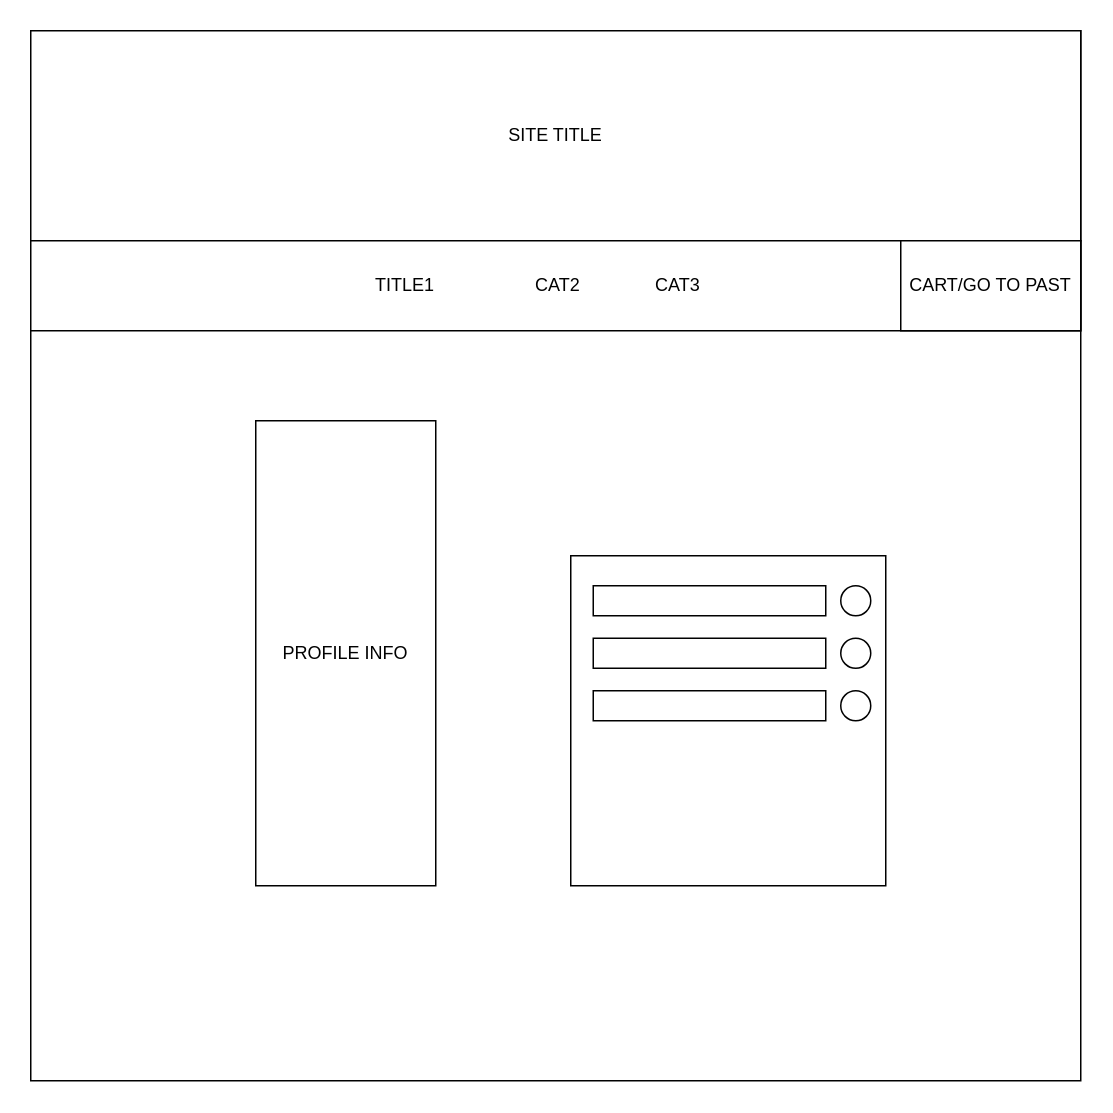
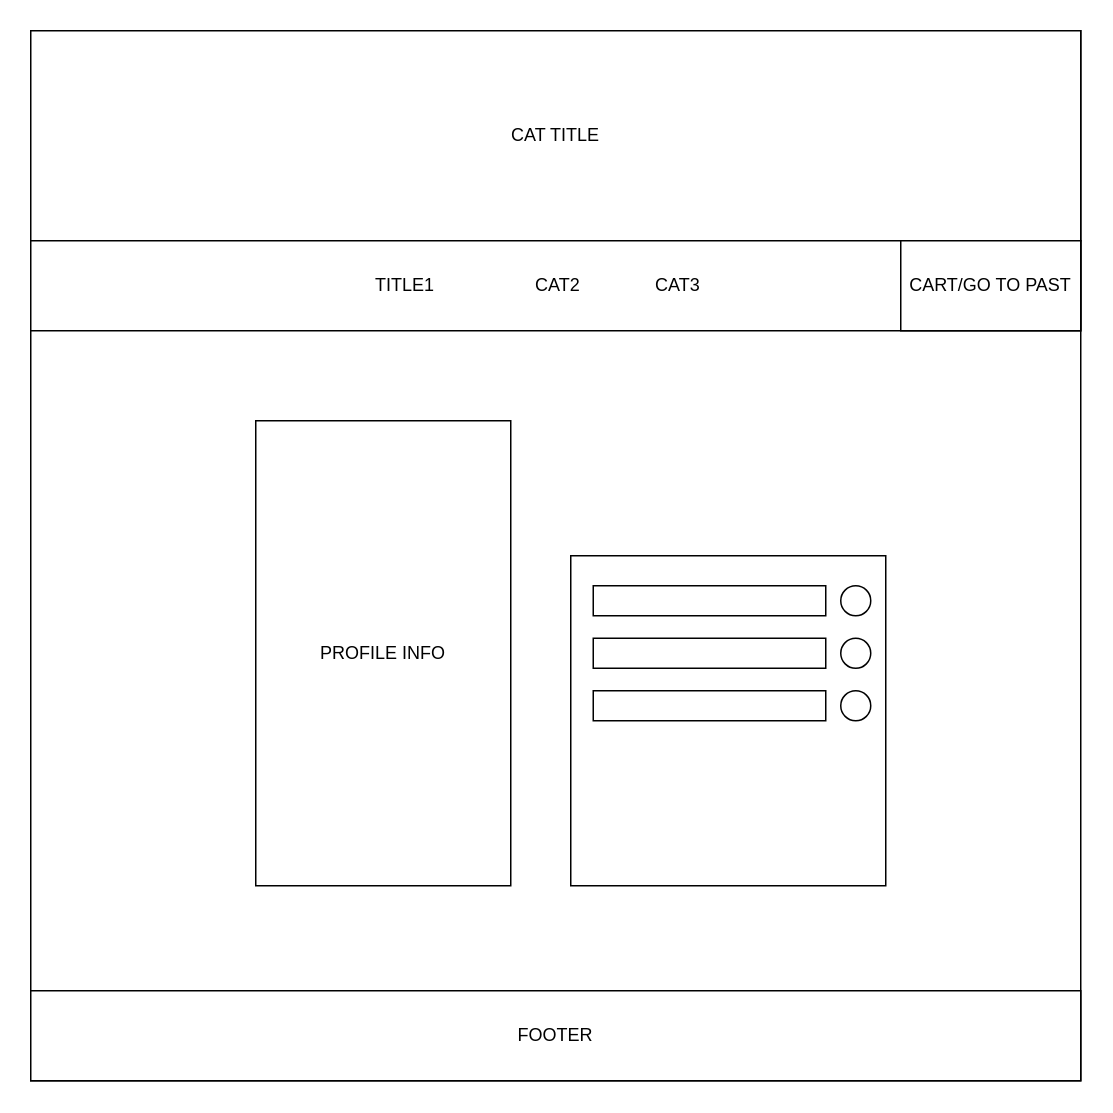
(556, 136) -> (556, 136)
(346, 653) -> (383, 653)
none -> (556, 1036)
